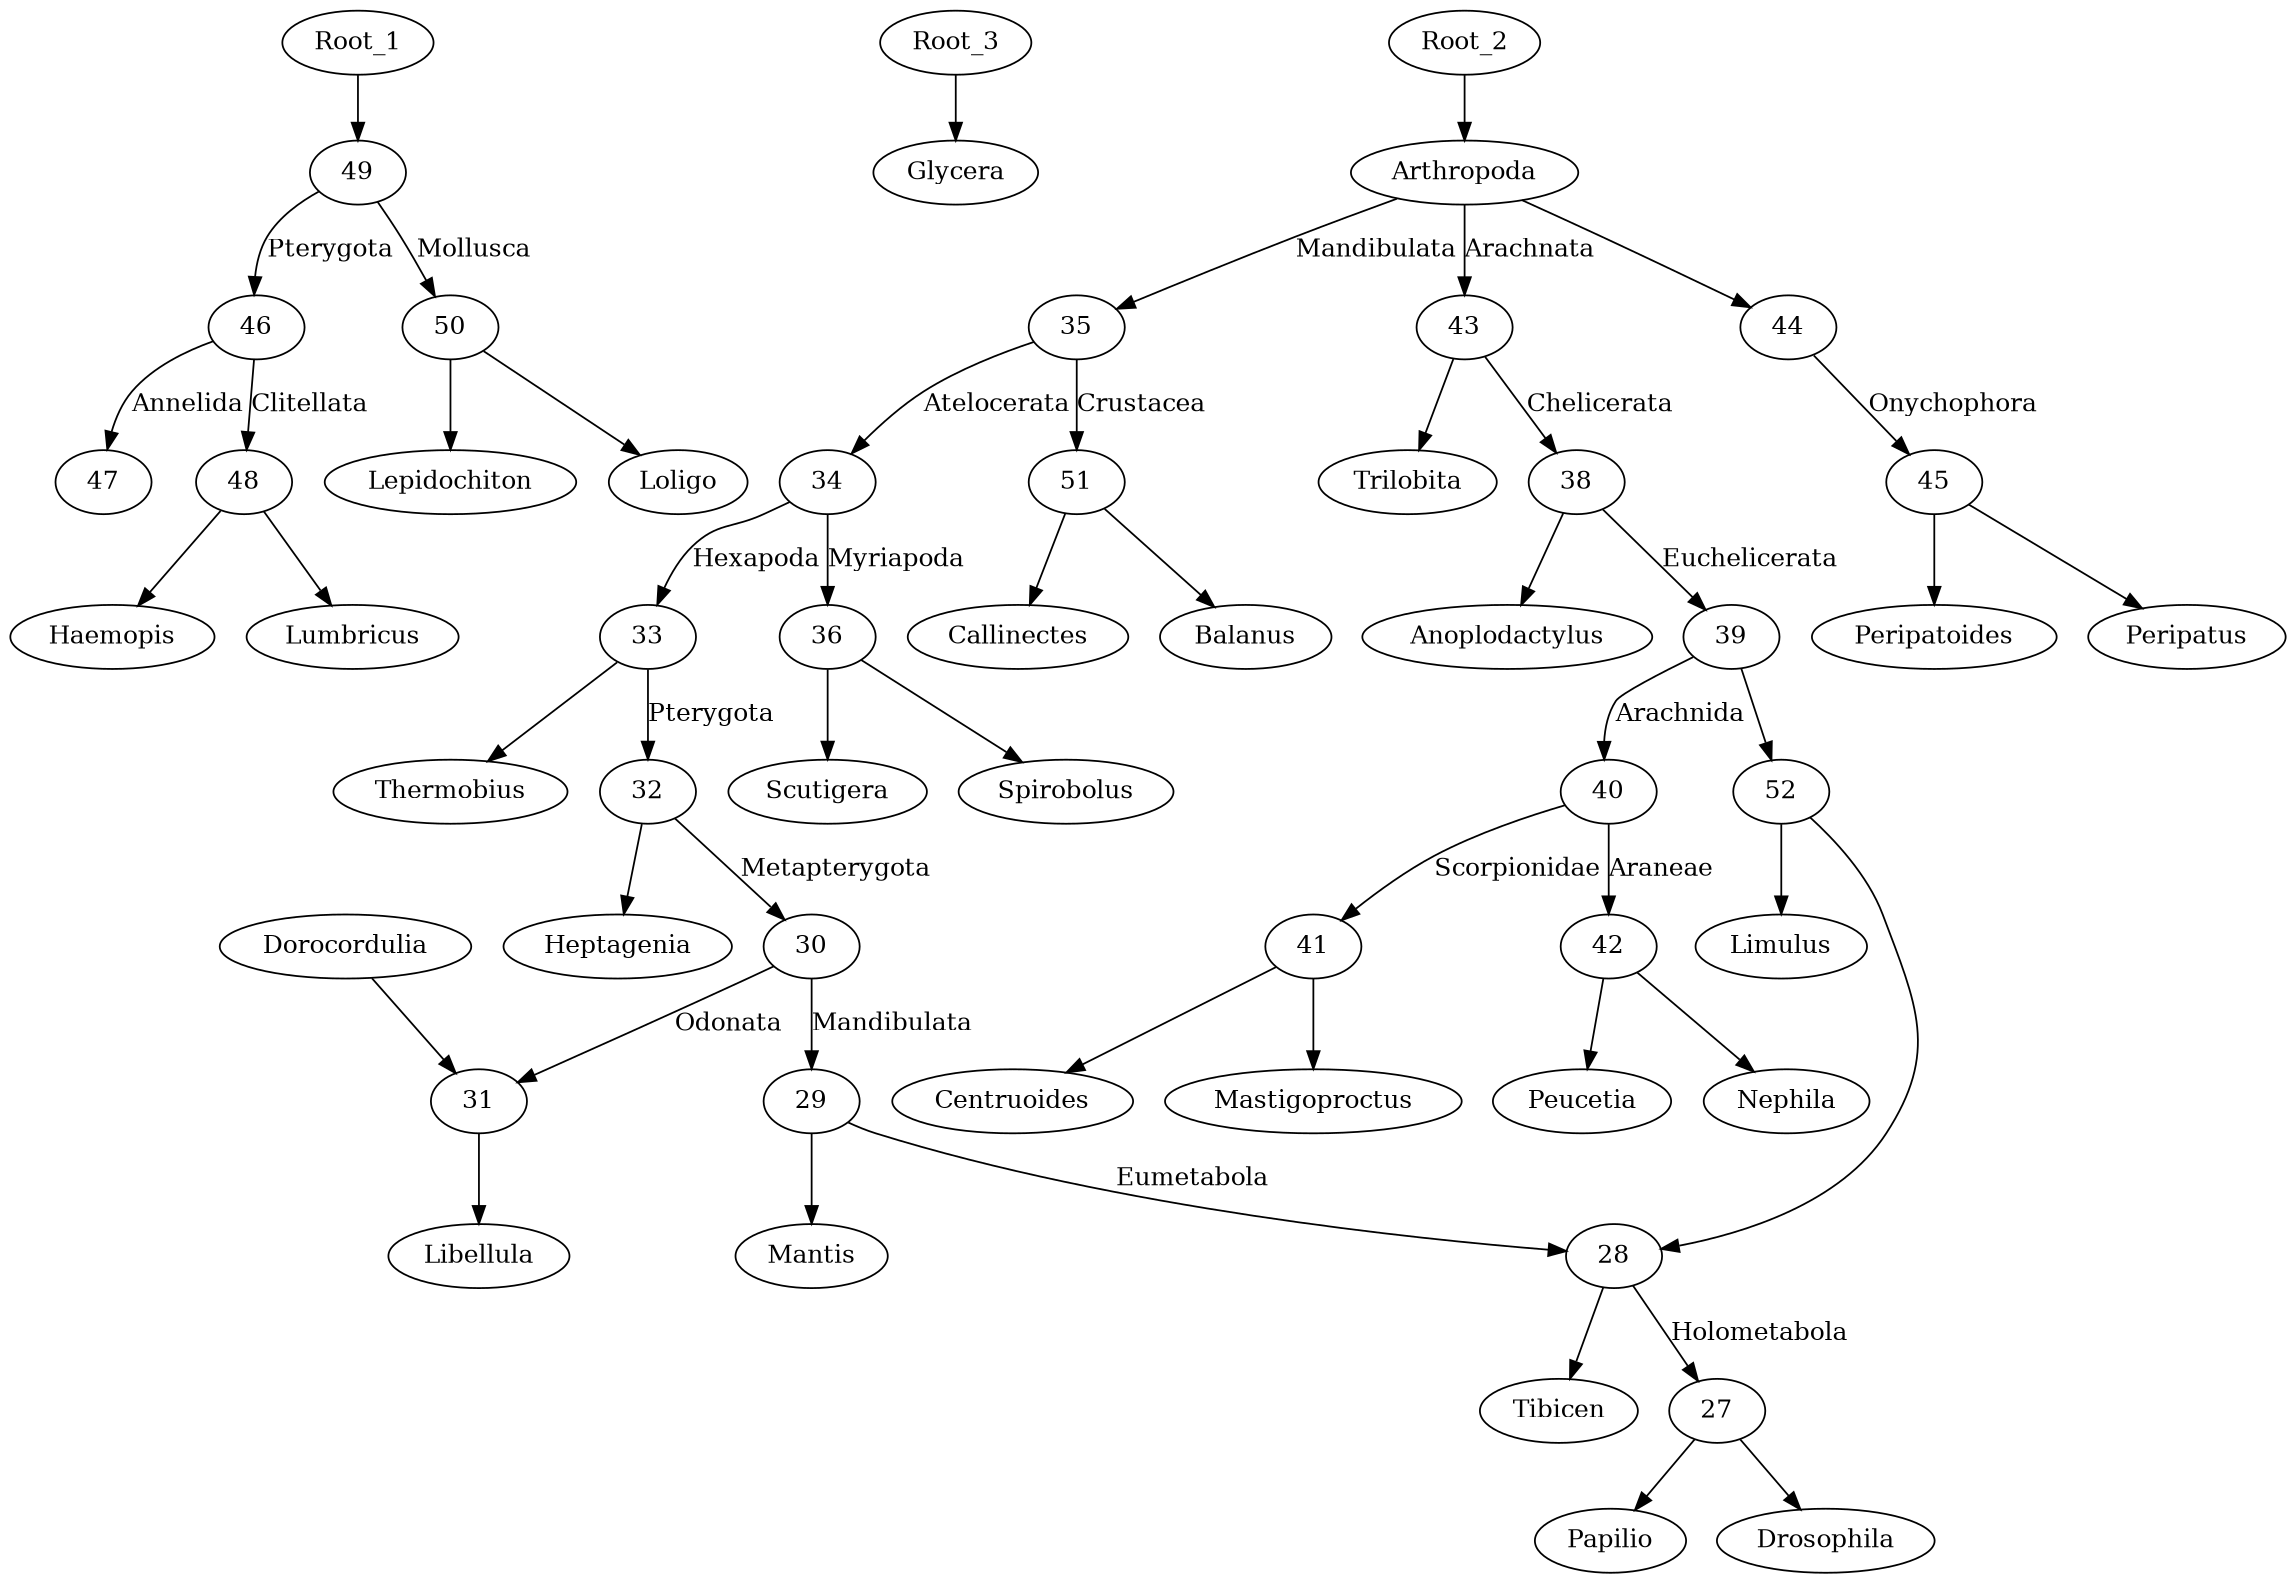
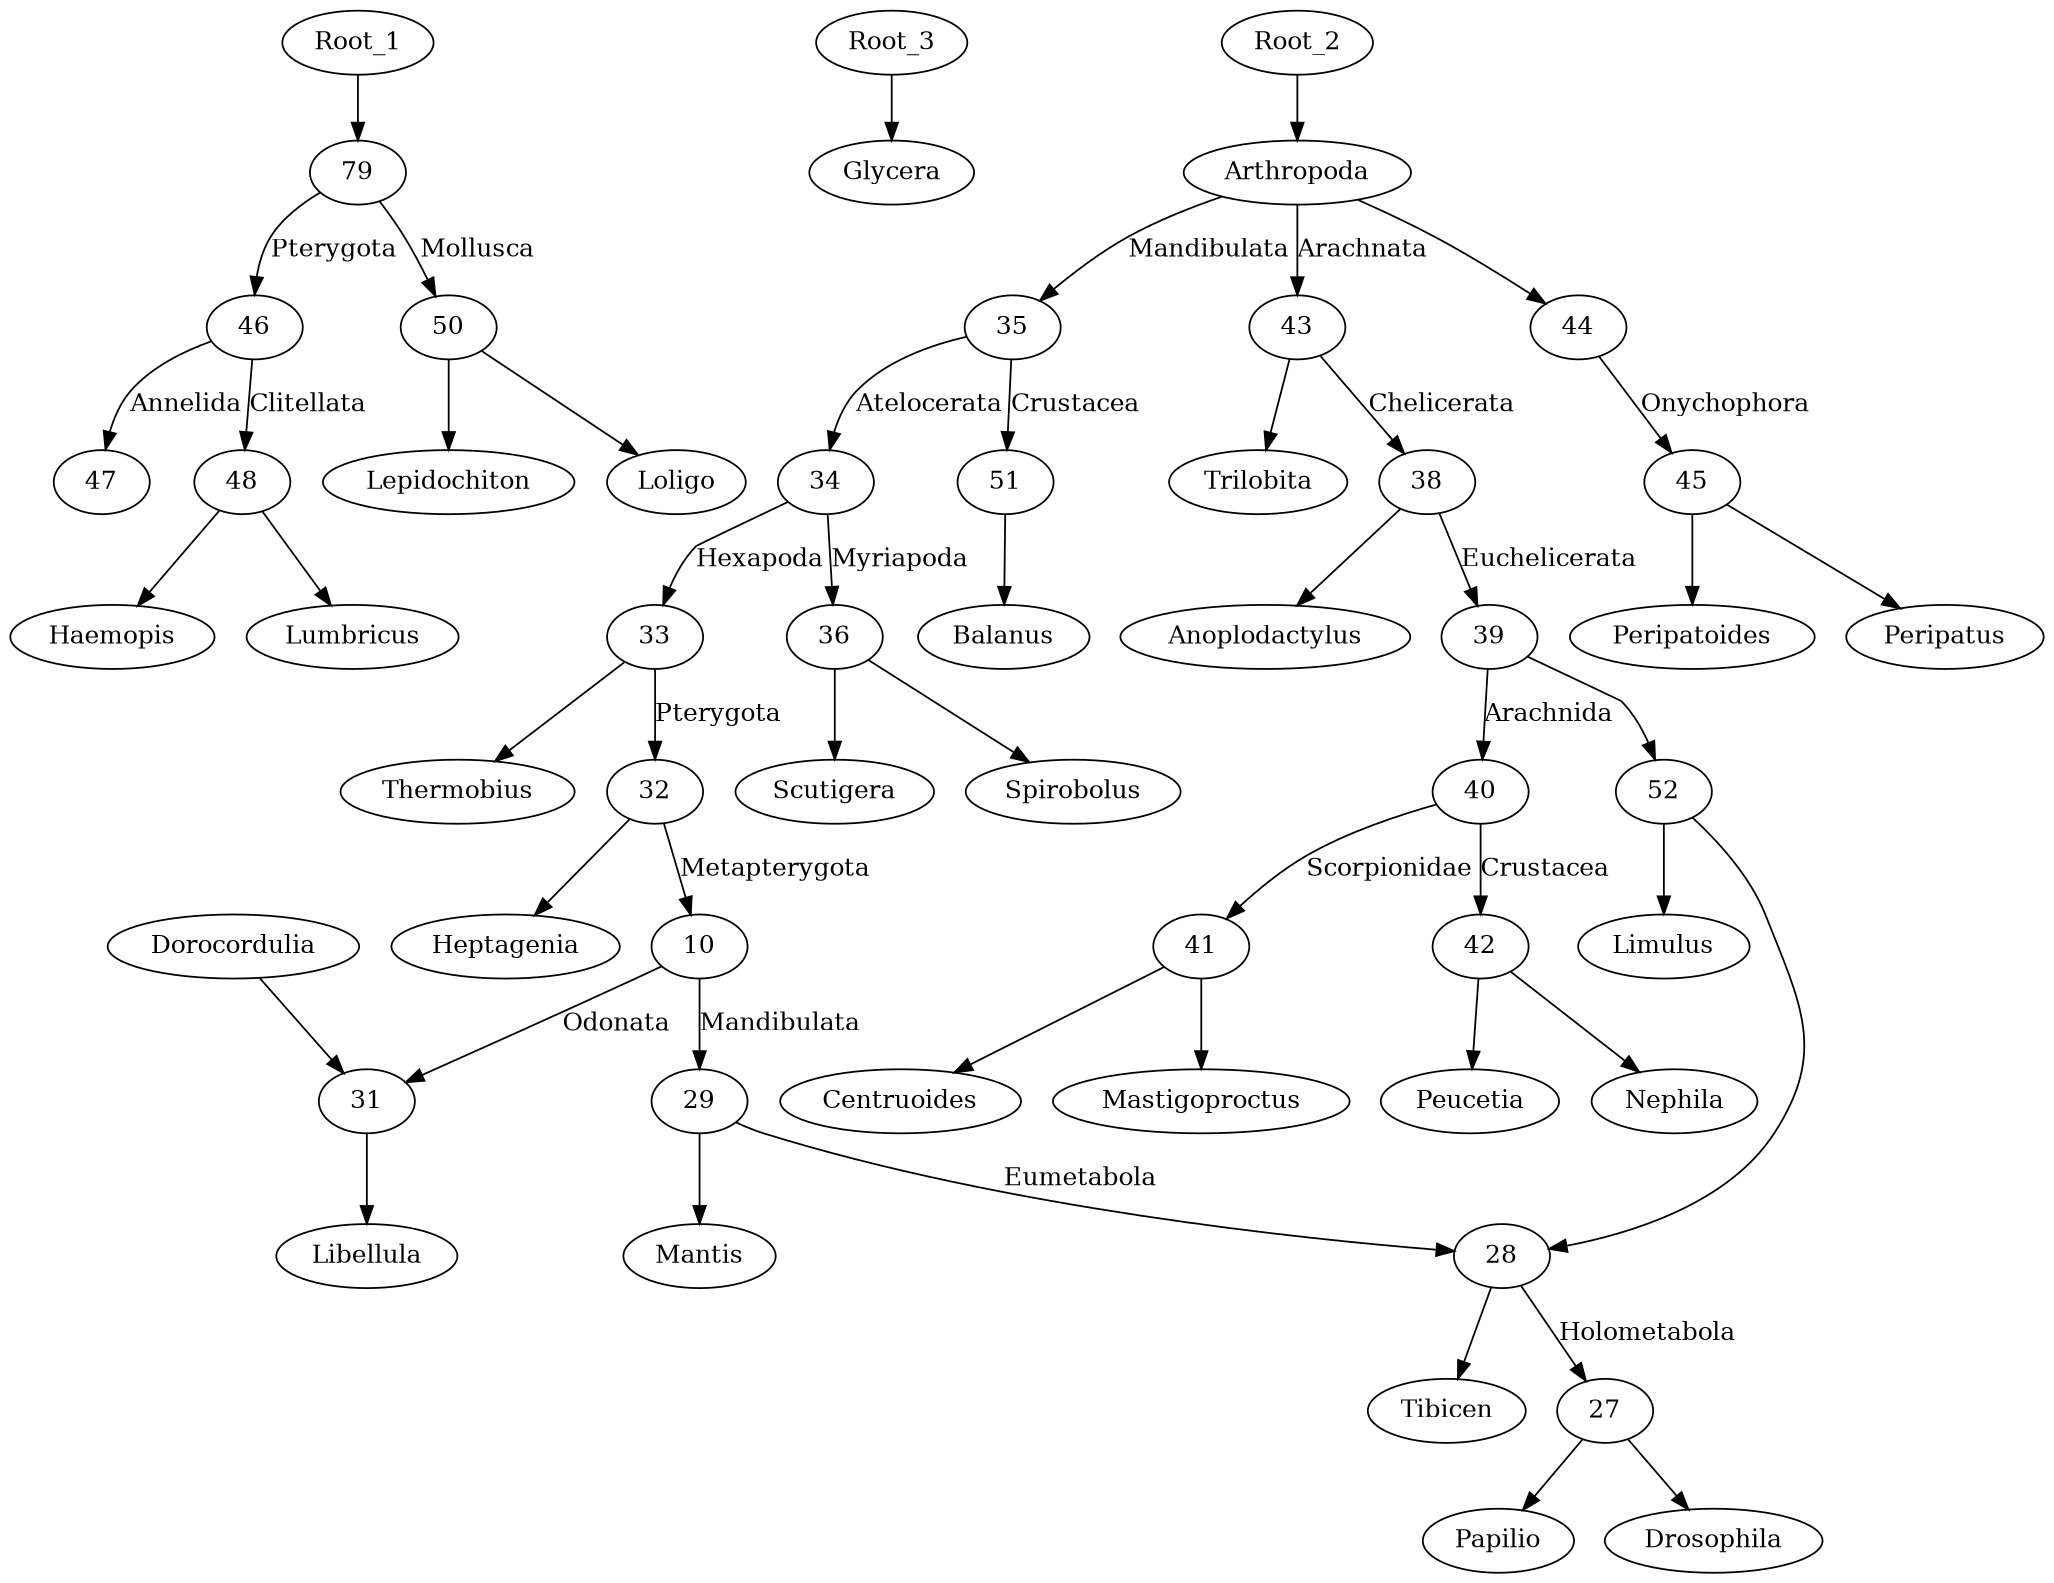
(358, 173) -> (358, 173)
(1018, 637) -> none
(1661, 869) -> (1546, 869)
(812, 947) -> (700, 947)
